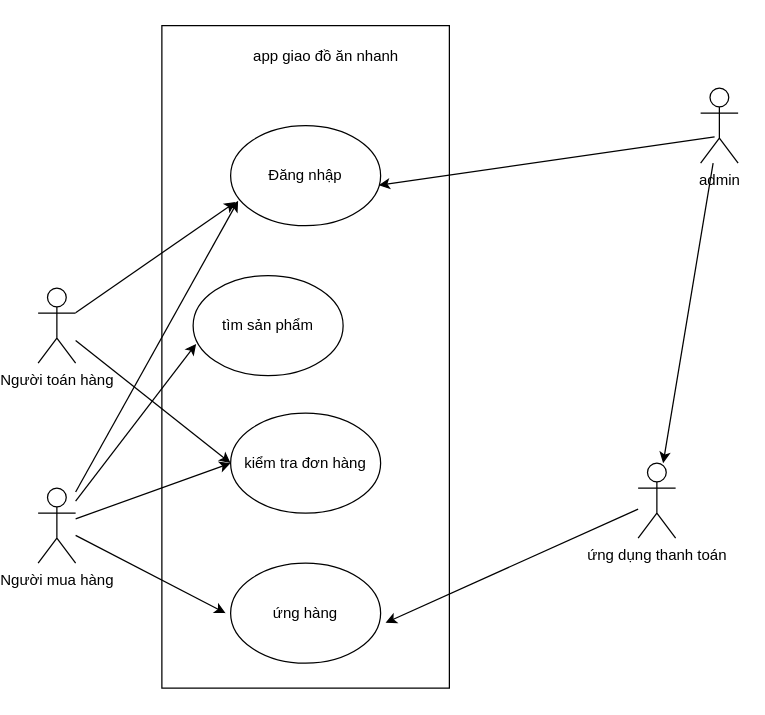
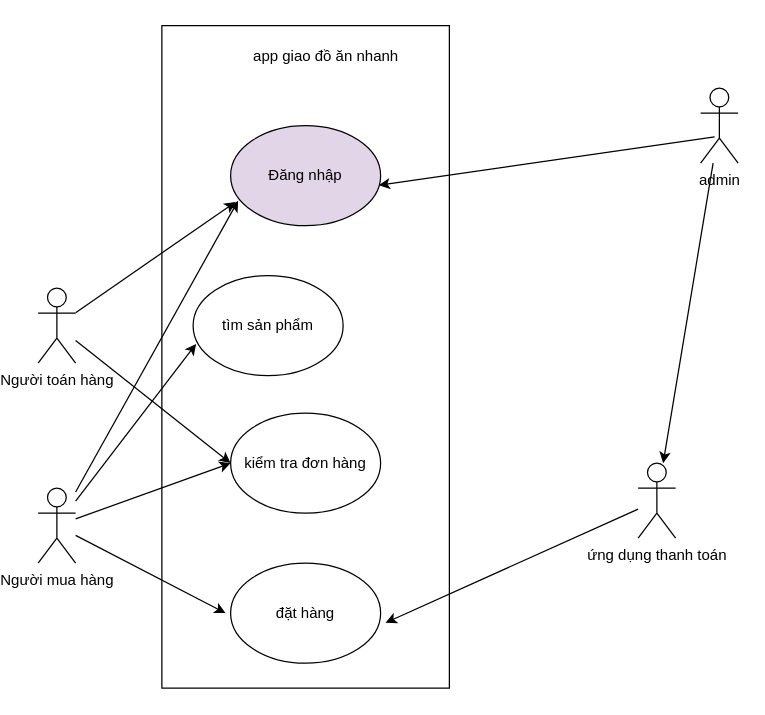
(306, 176) -> (306, 176)
(306, 613) -> (306, 613)
